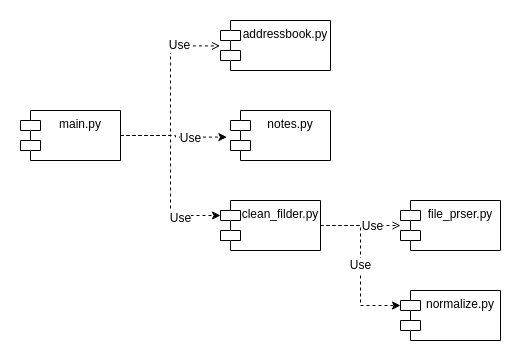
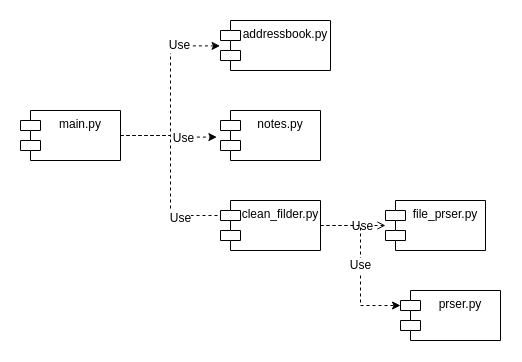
(214, 46) -> (212, 46)
(281, 136) -> (271, 136)
(212, 216) -> (215, 216)
(451, 226) -> (436, 226)
(460, 304) -> (460, 304)
